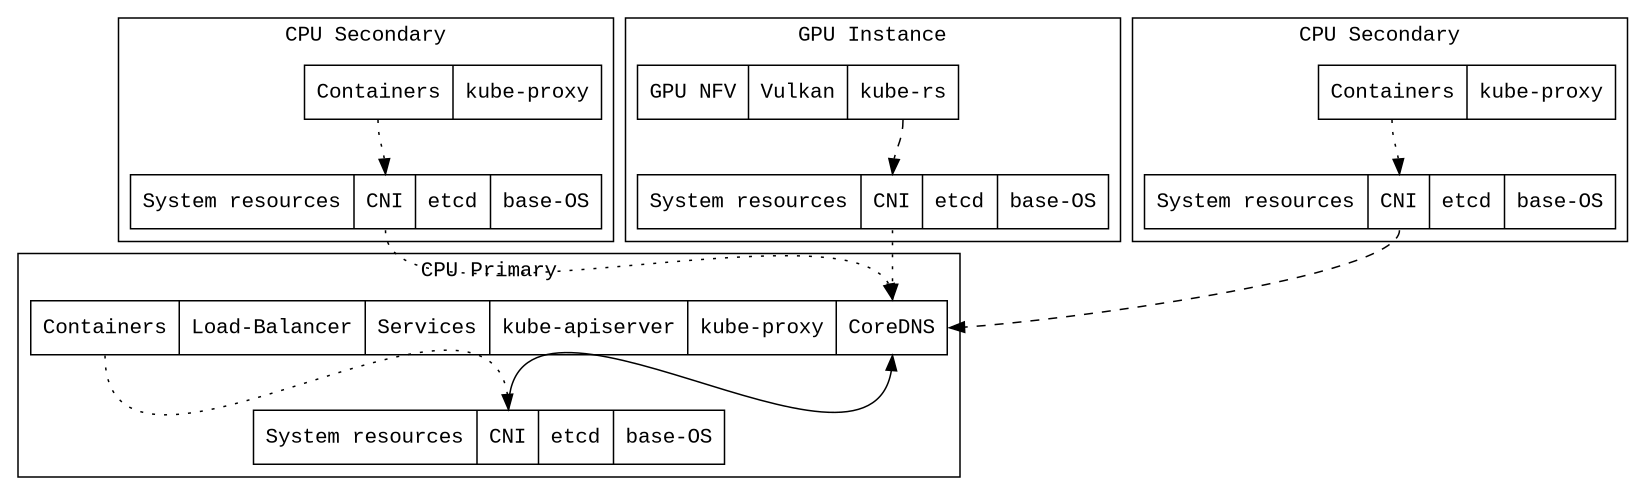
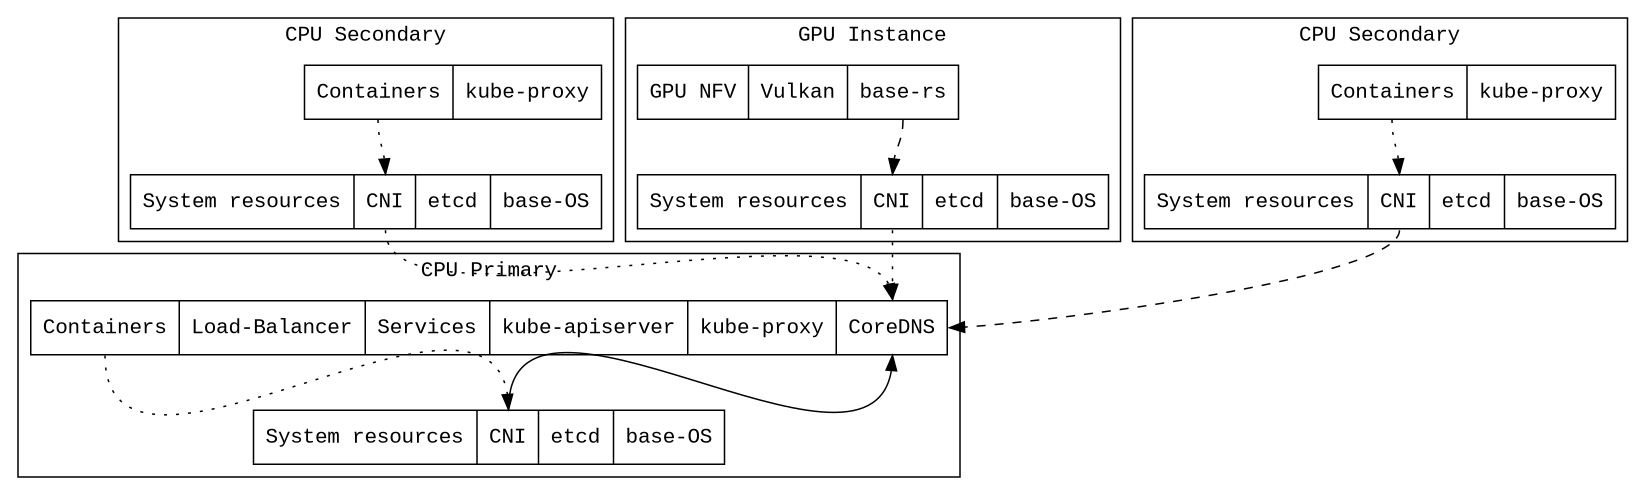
(903, 92) -> (903, 92)
